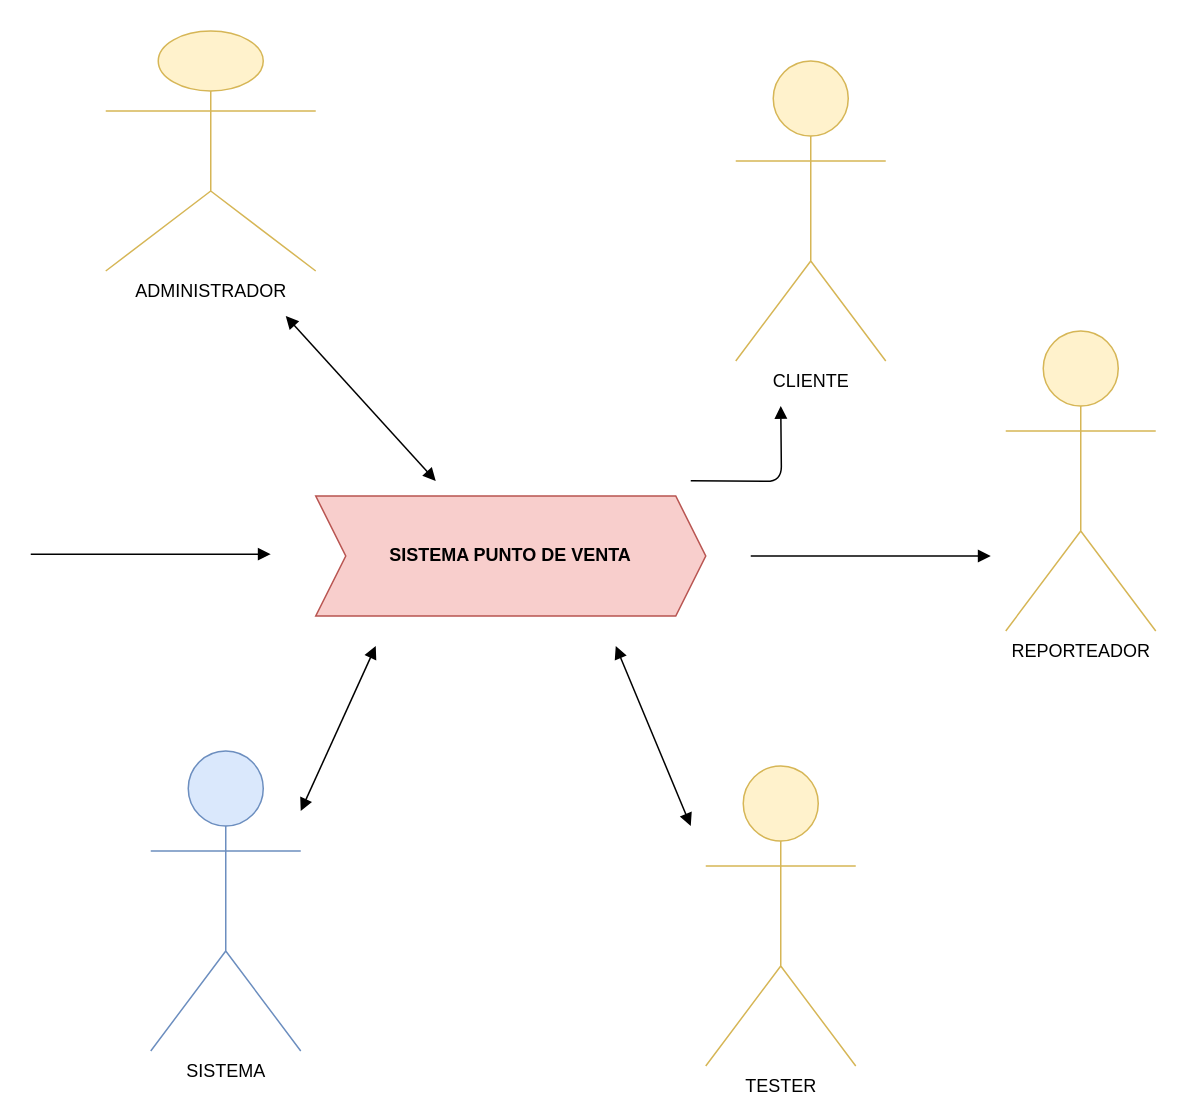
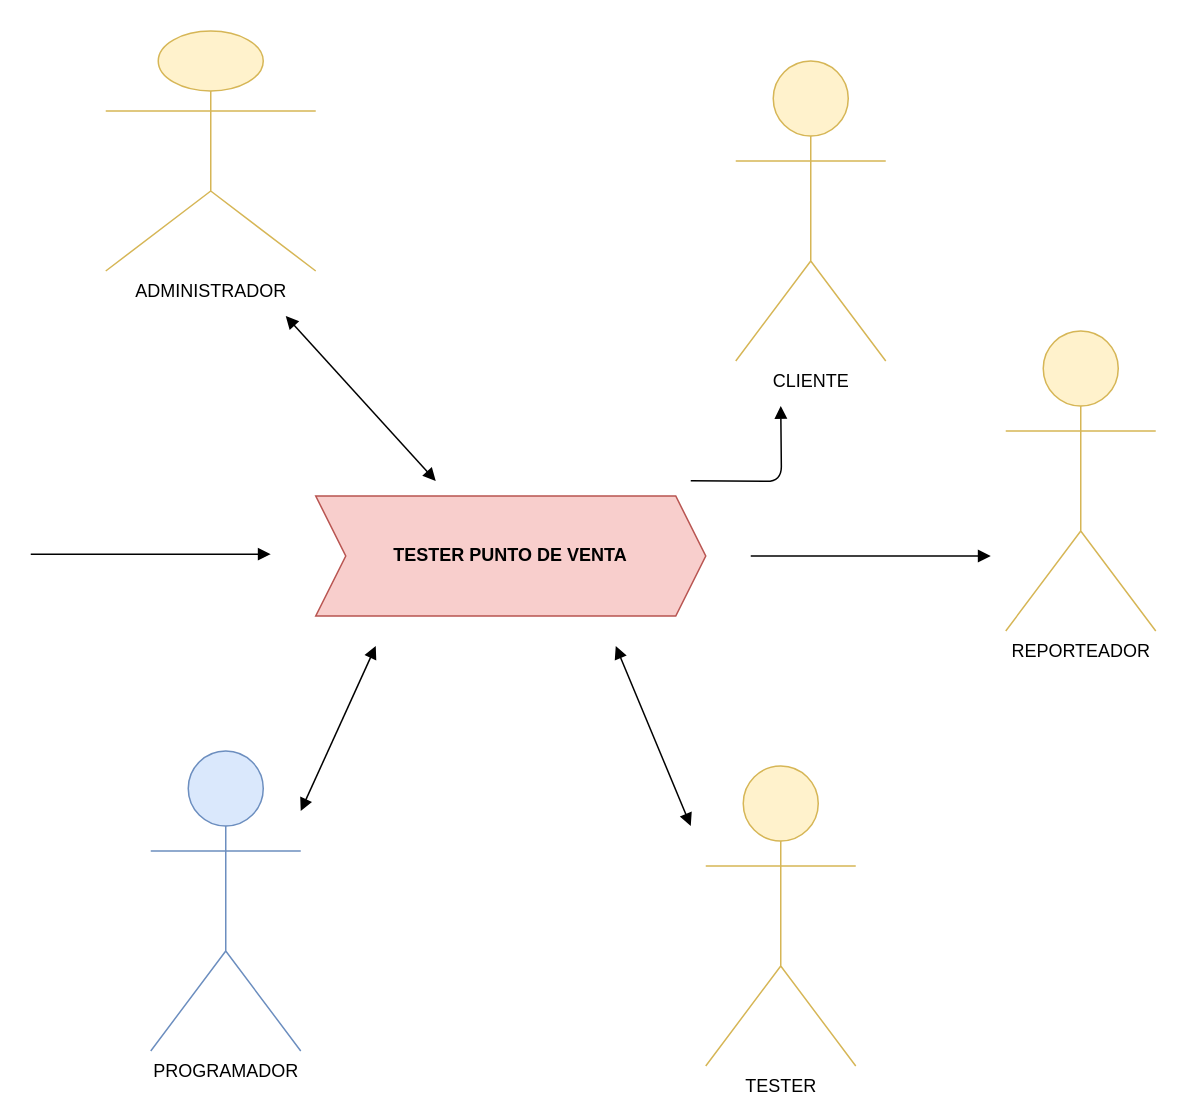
(511, 556) -> (511, 556)
(227, 1072) -> (227, 1072)
